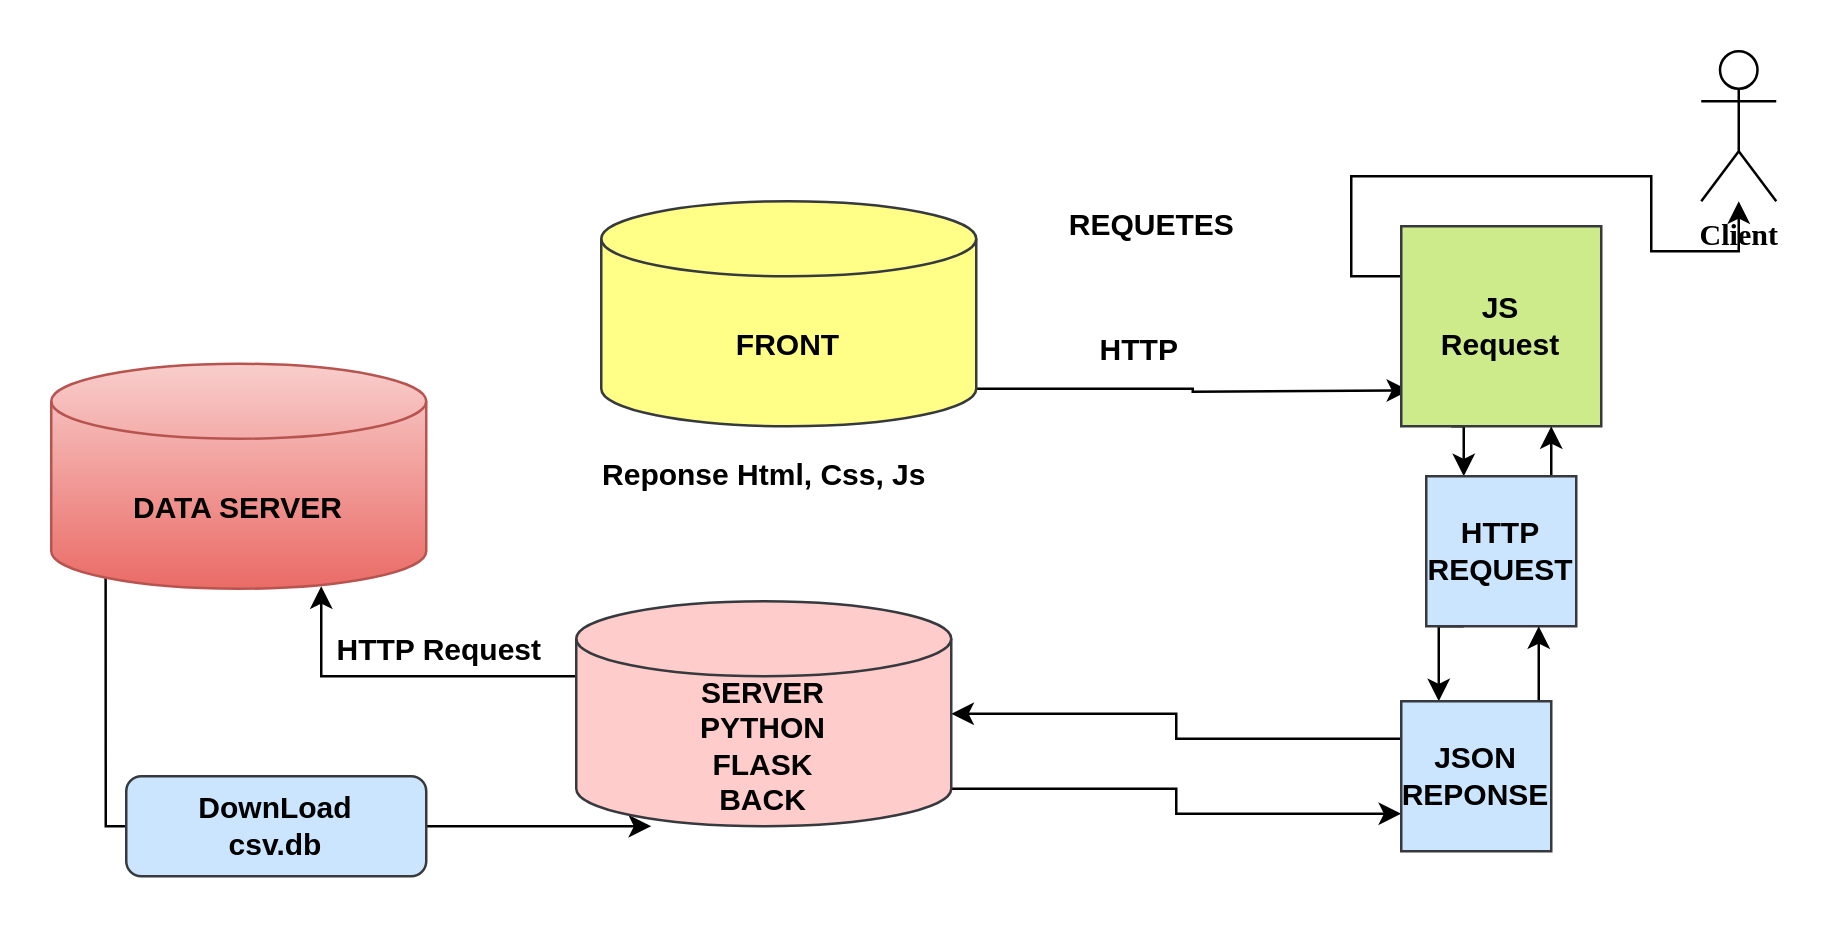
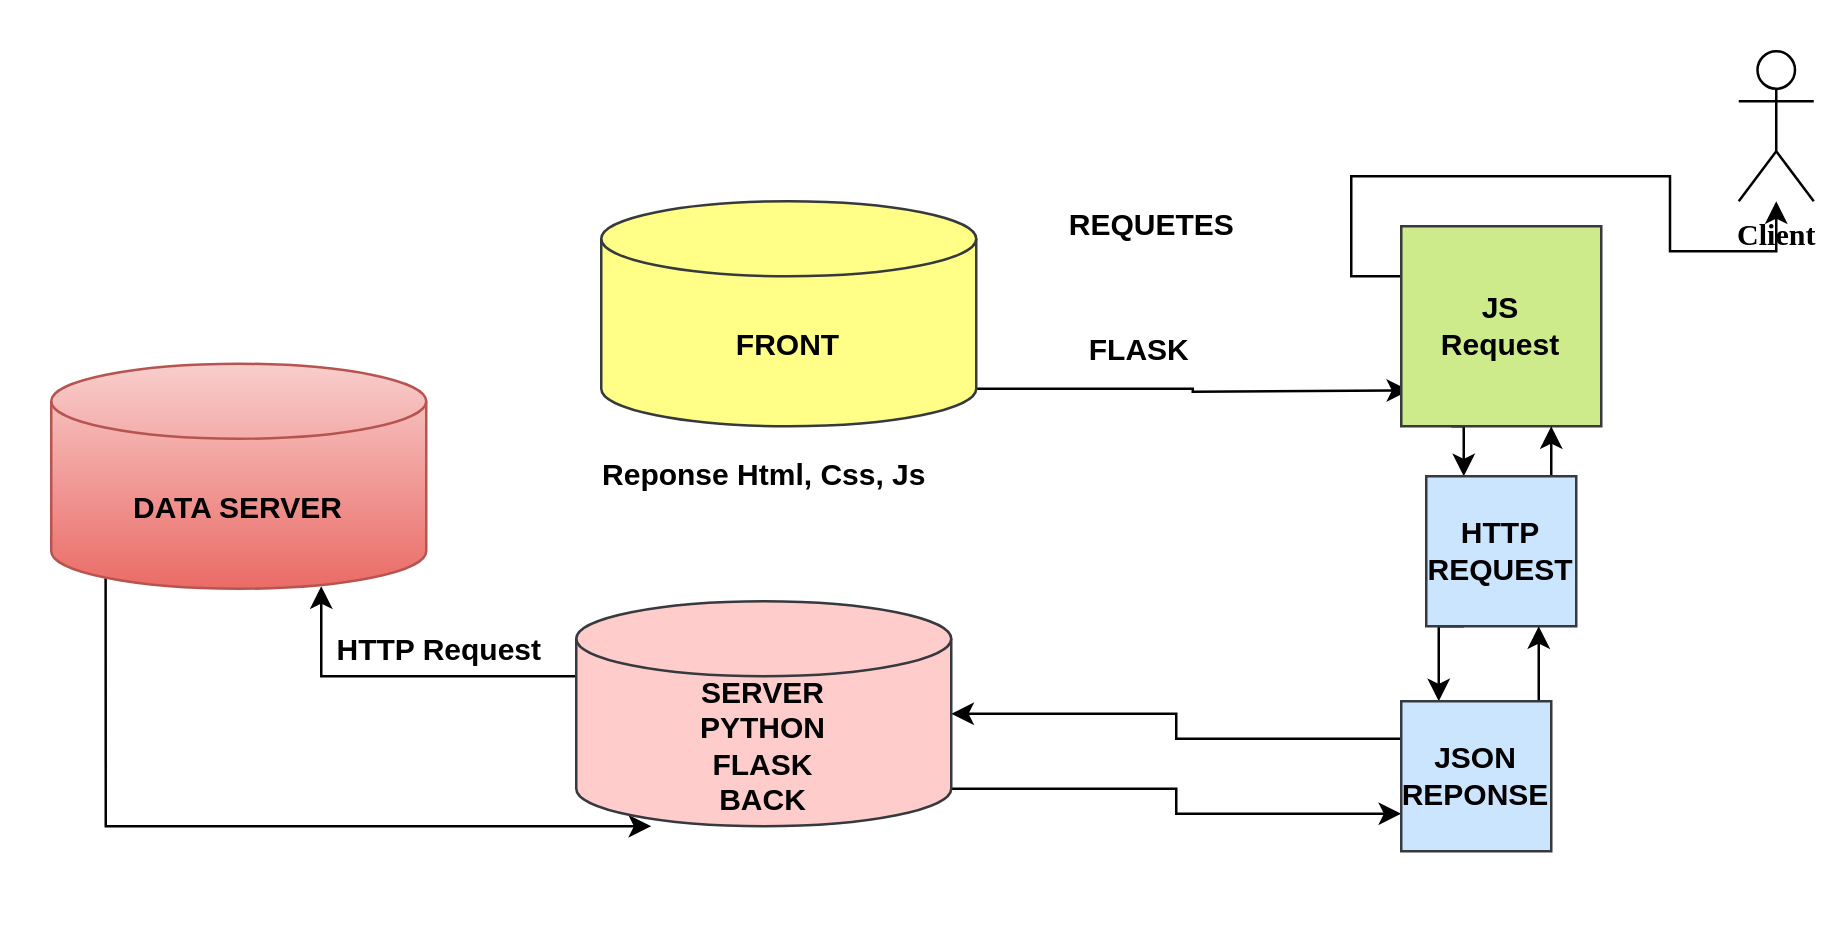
(1739, 126) -> (1776, 126)
(1140, 351) -> (1140, 351)
(276, 826) -> none
